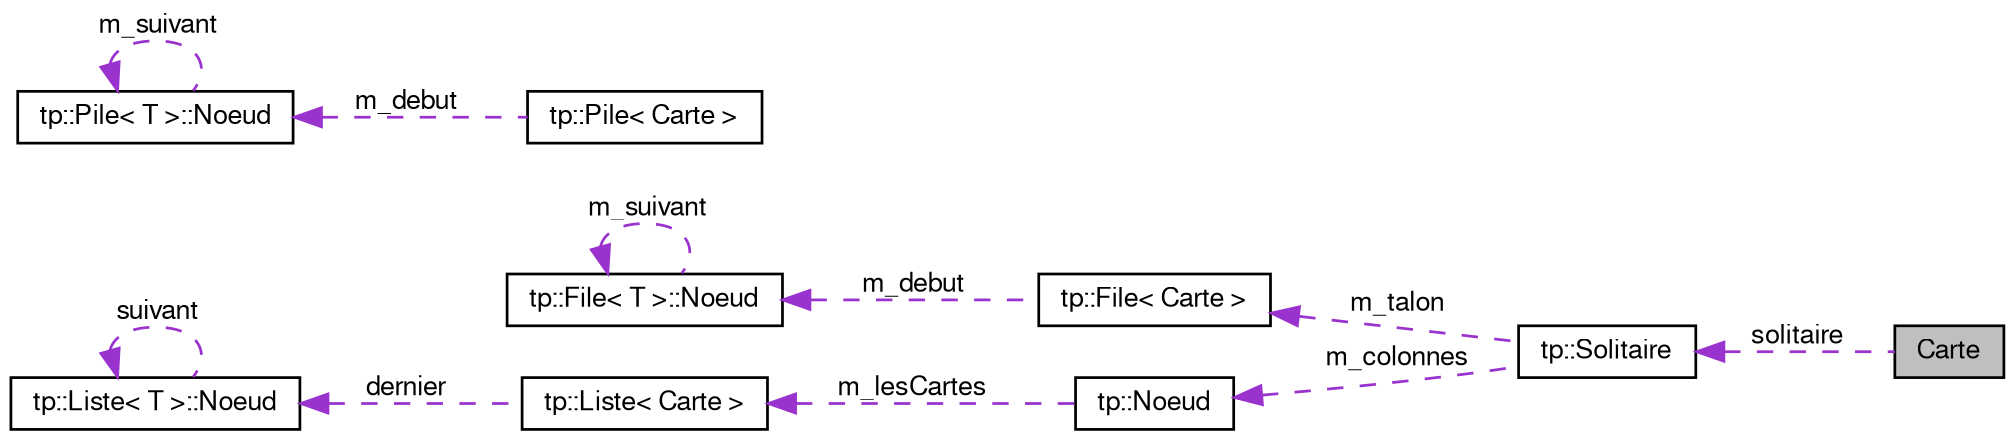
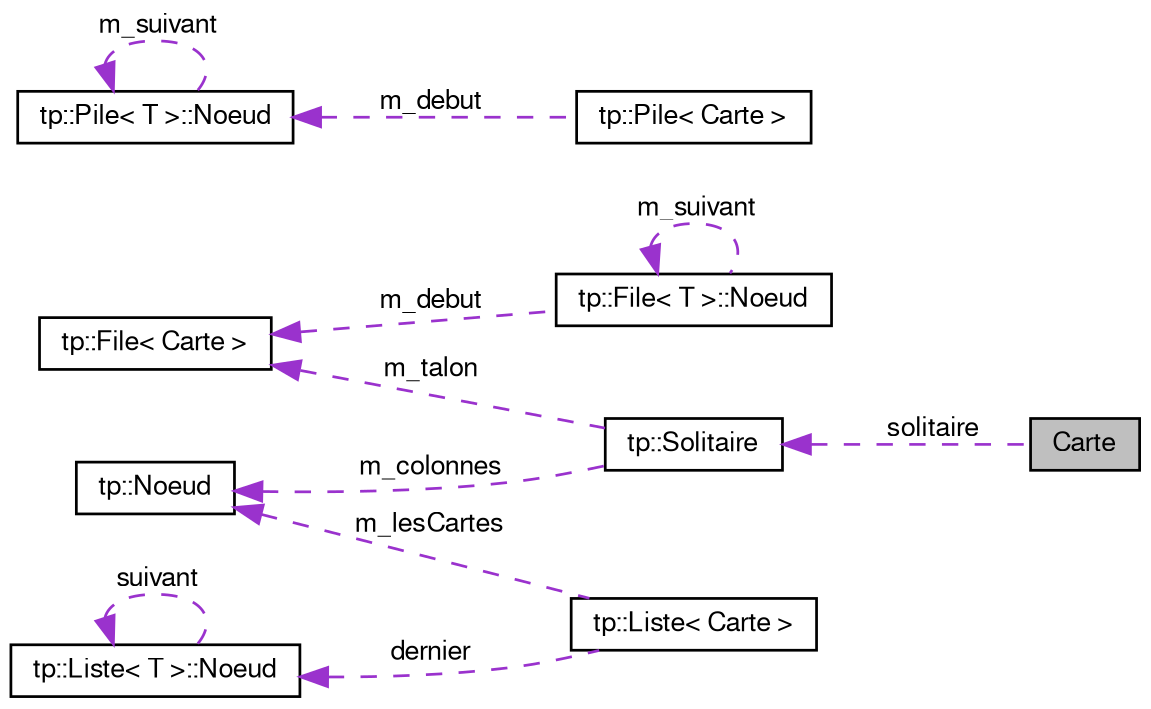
(925, 300) -> (428, 321)
(936, 404) -> (425, 556)
